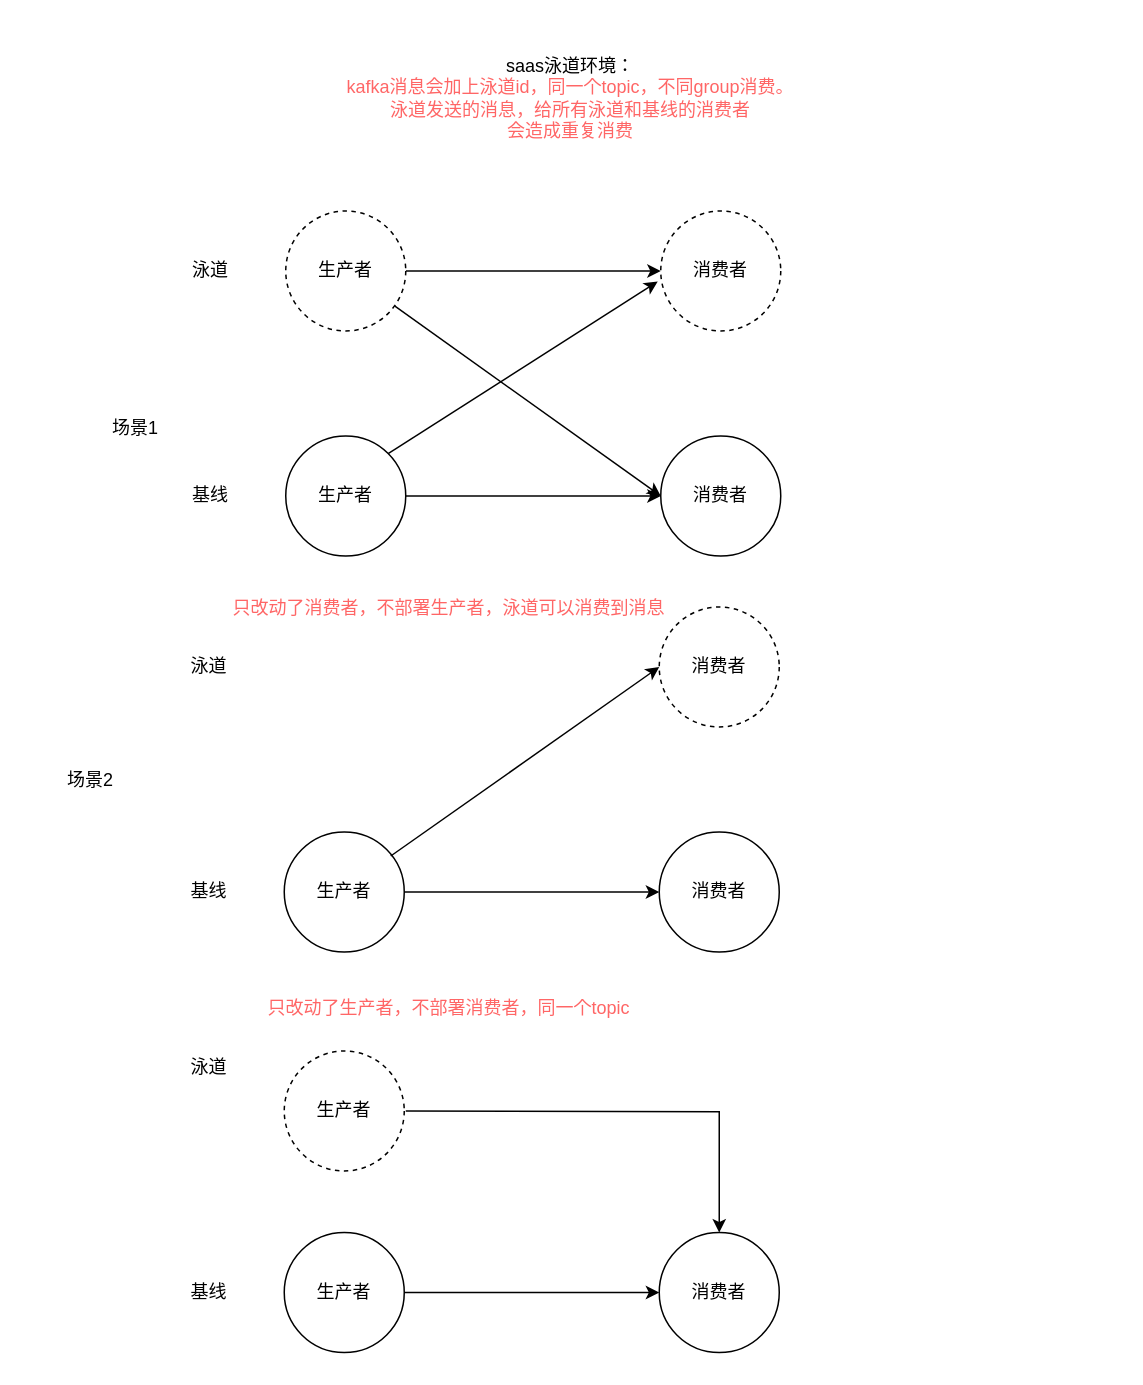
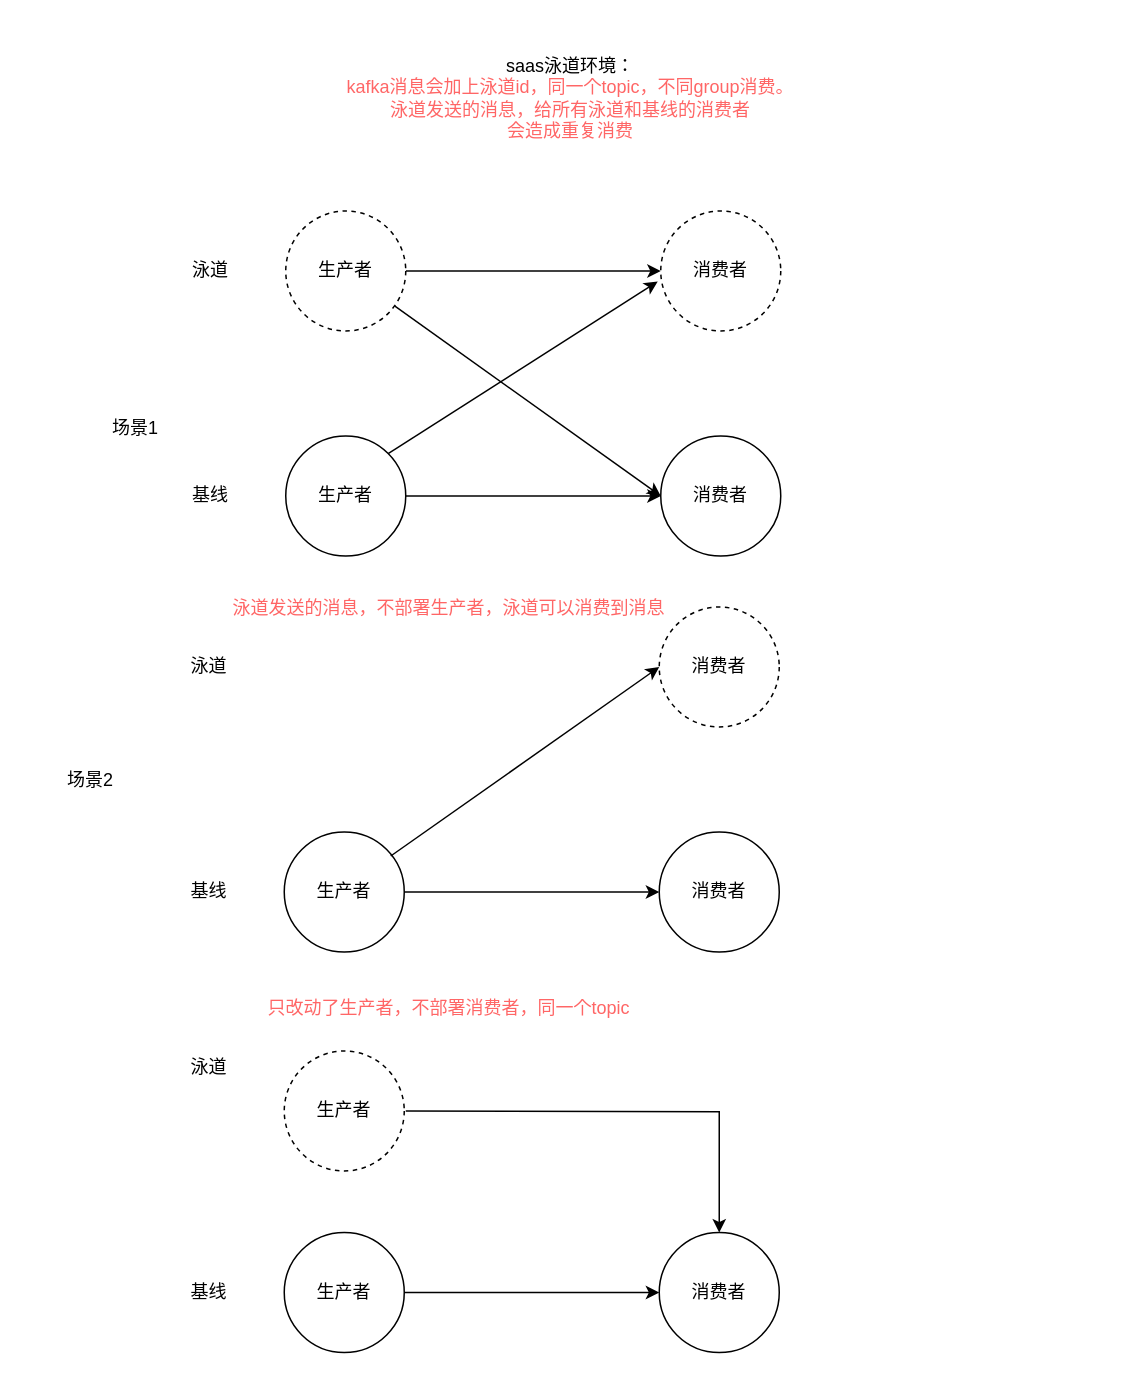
(449, 608) -> (449, 608)
